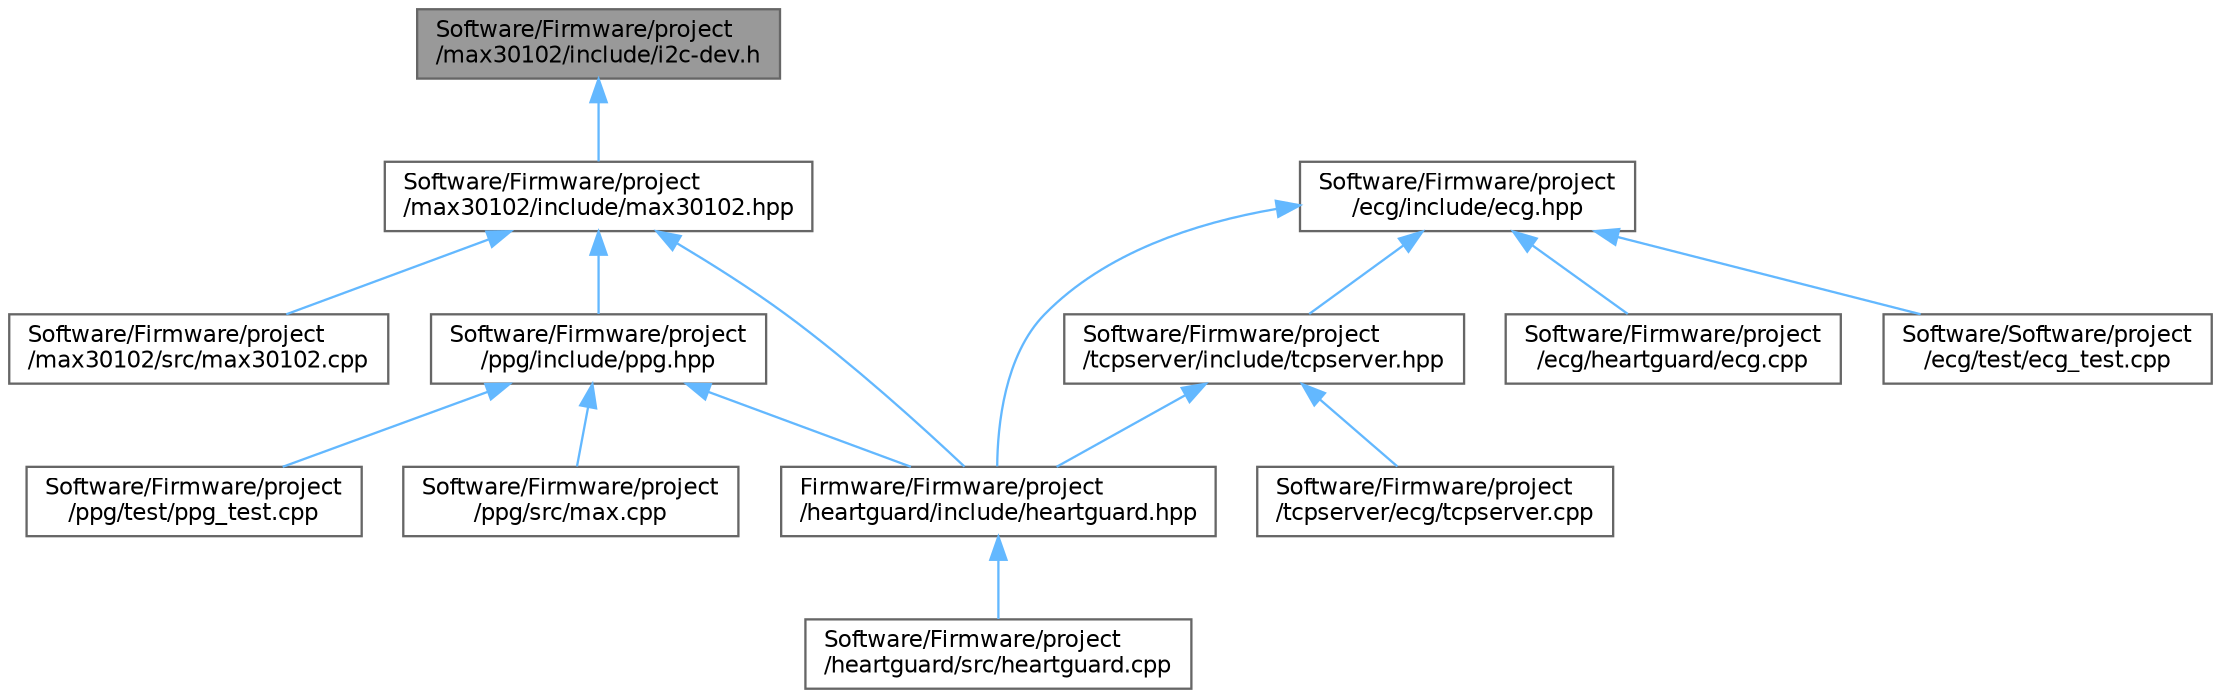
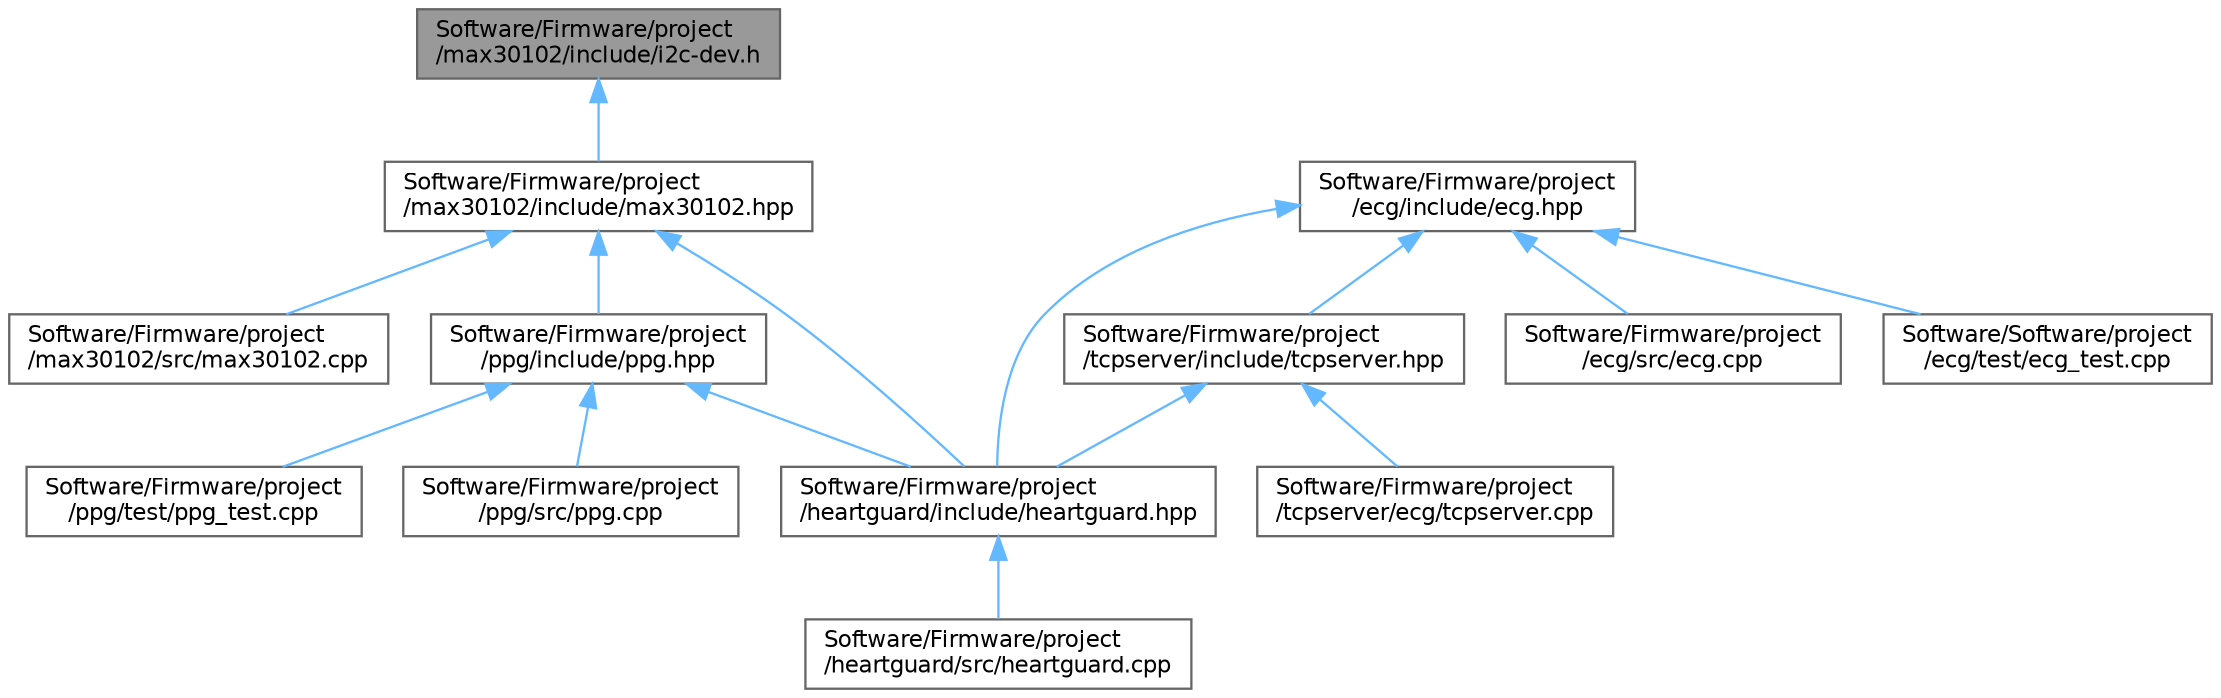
(1673, 349) -> (1673, 349)
(571, 502) -> (571, 502)
(998, 502) -> (998, 502)
